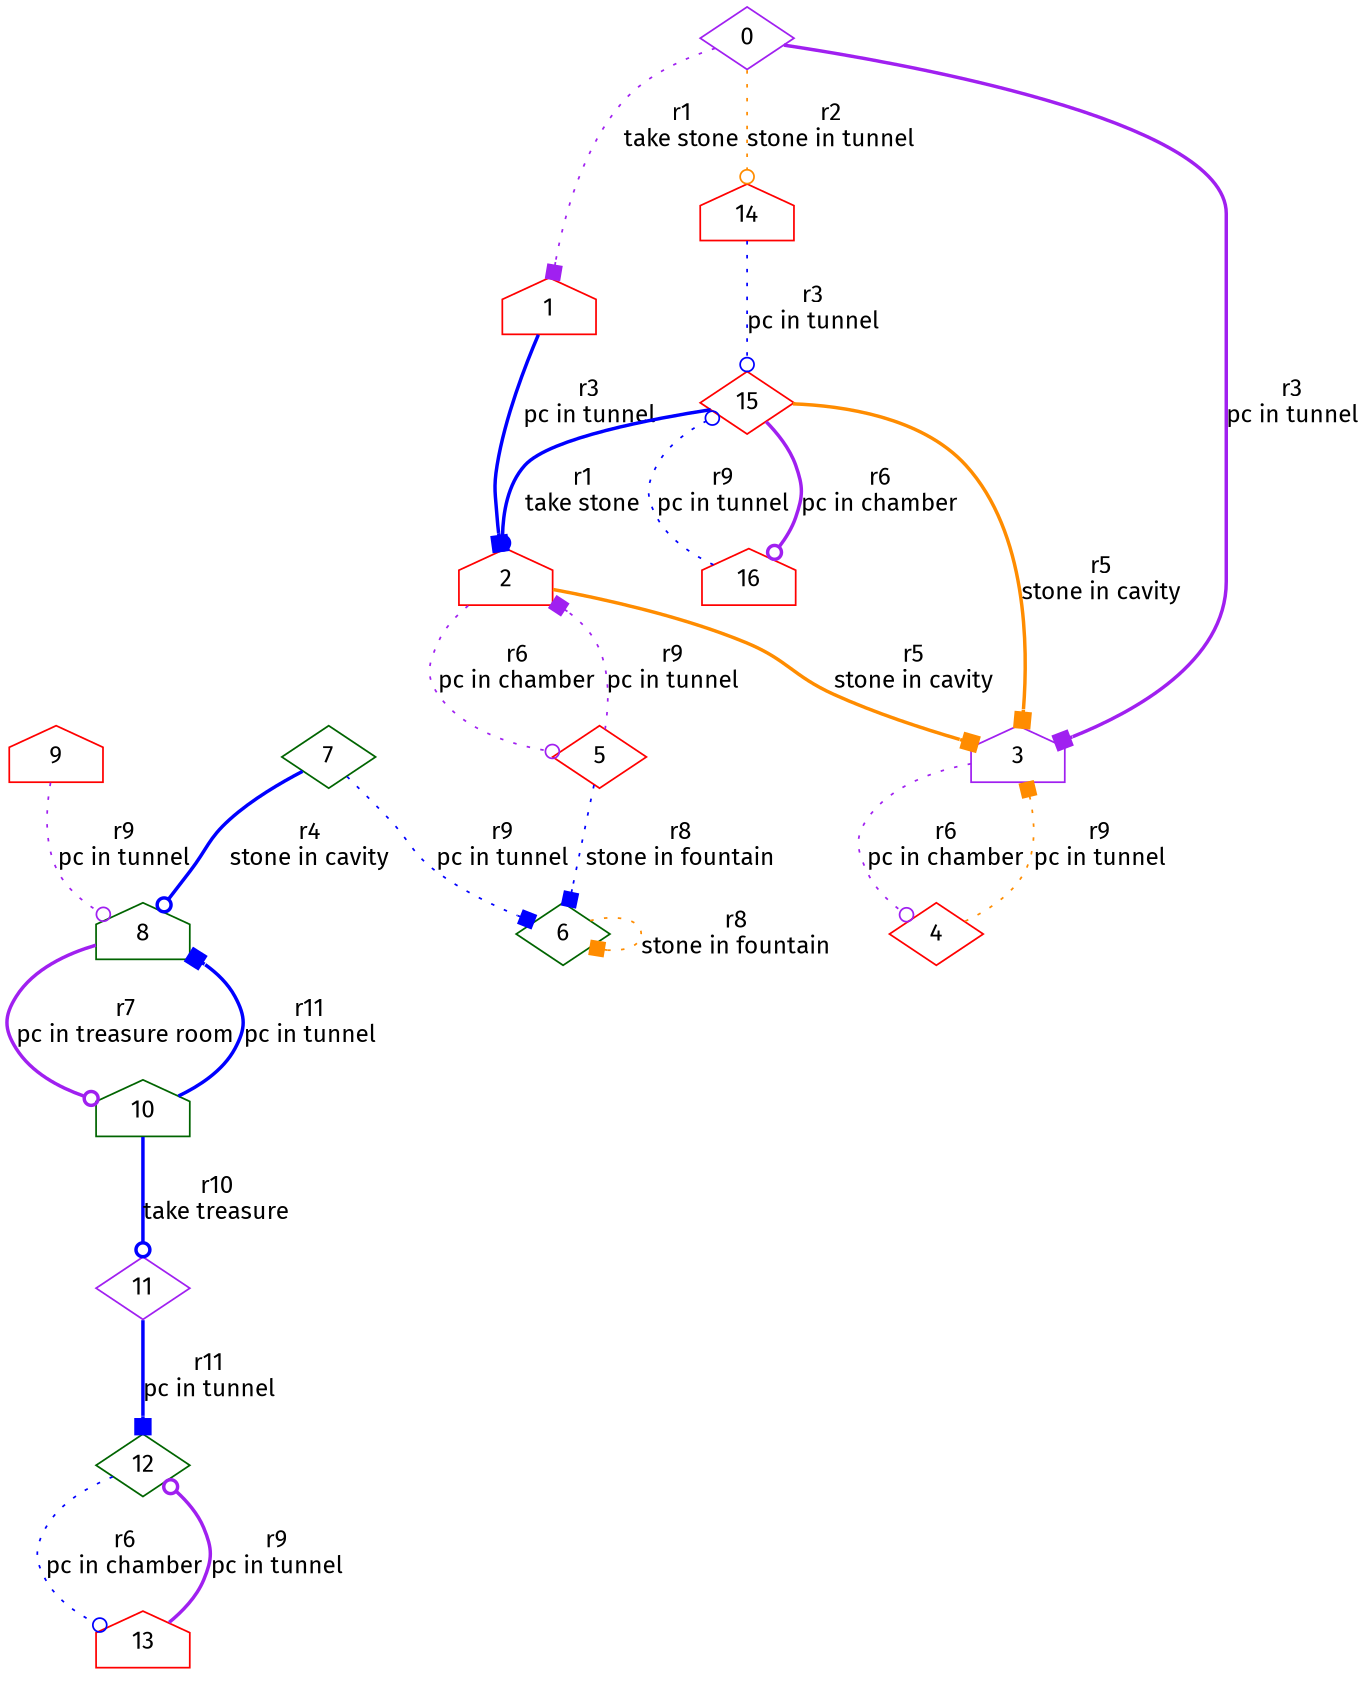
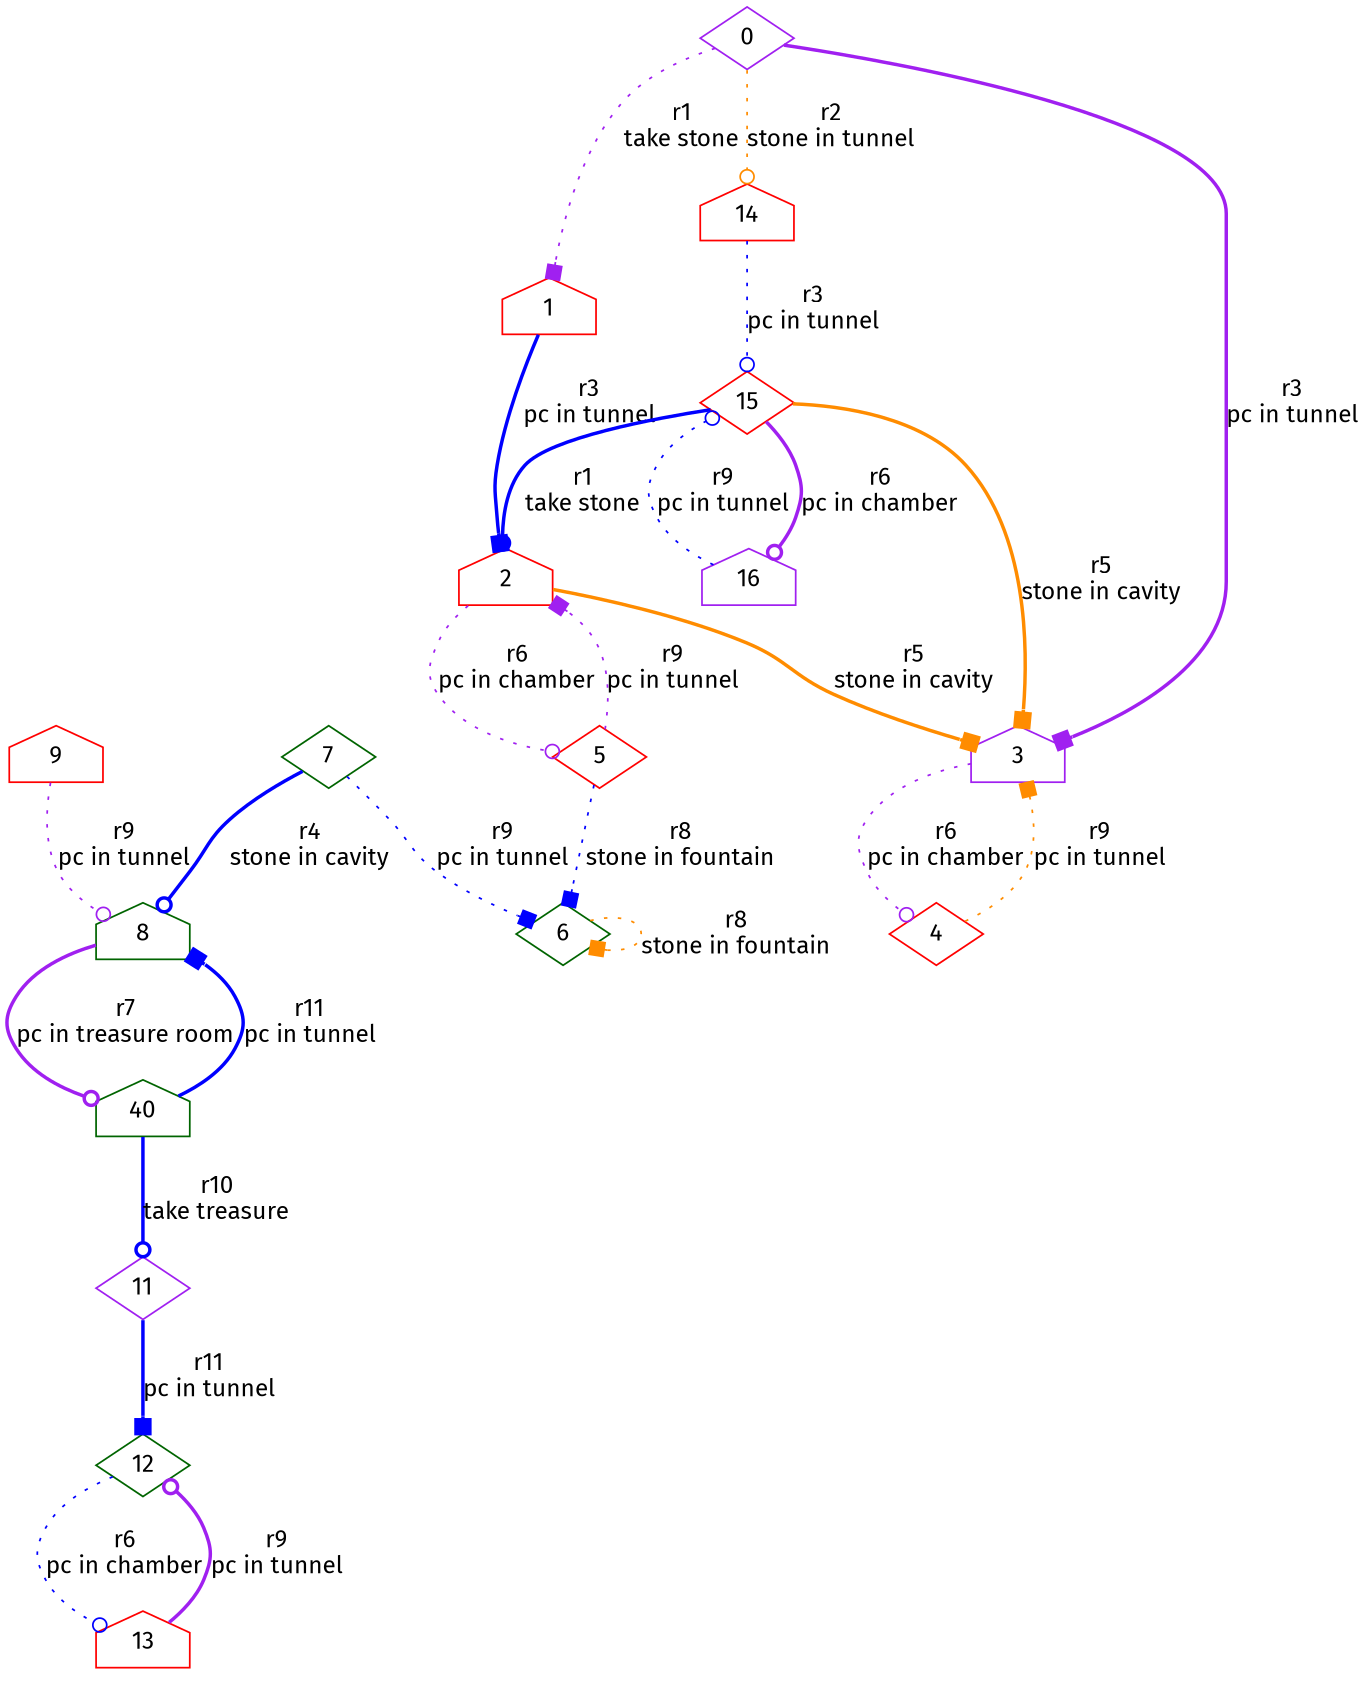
(749, 580) -> (749, 580)
(143, 1111) -> (143, 1111)
